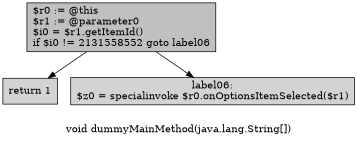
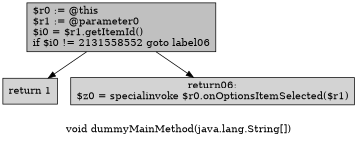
(213, 91) -> (213, 91)
